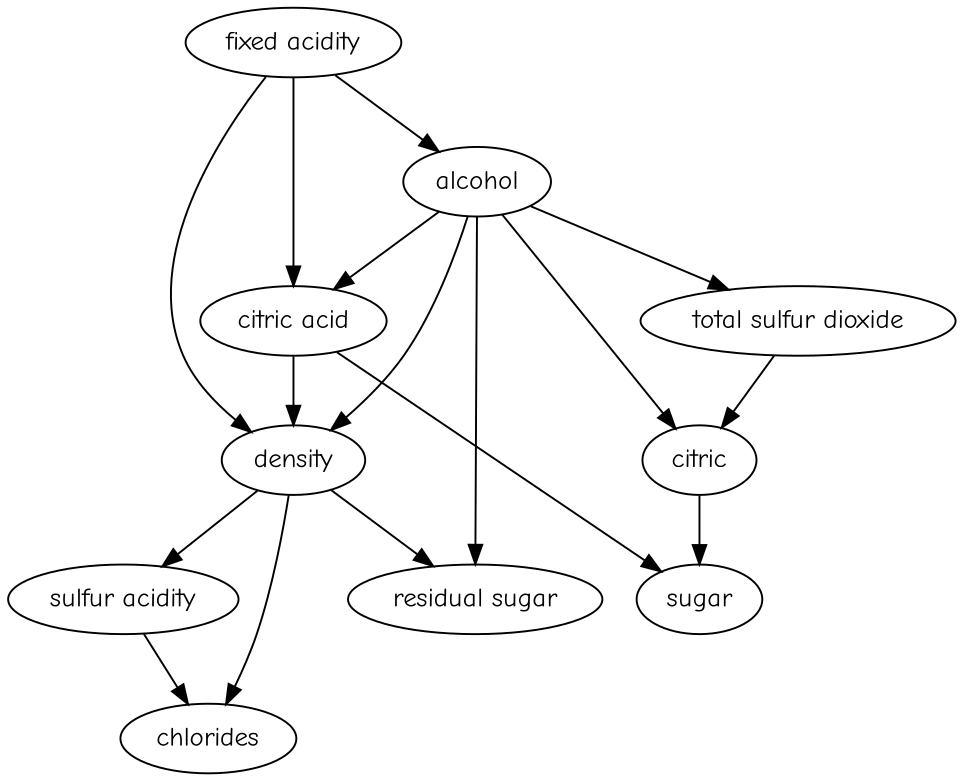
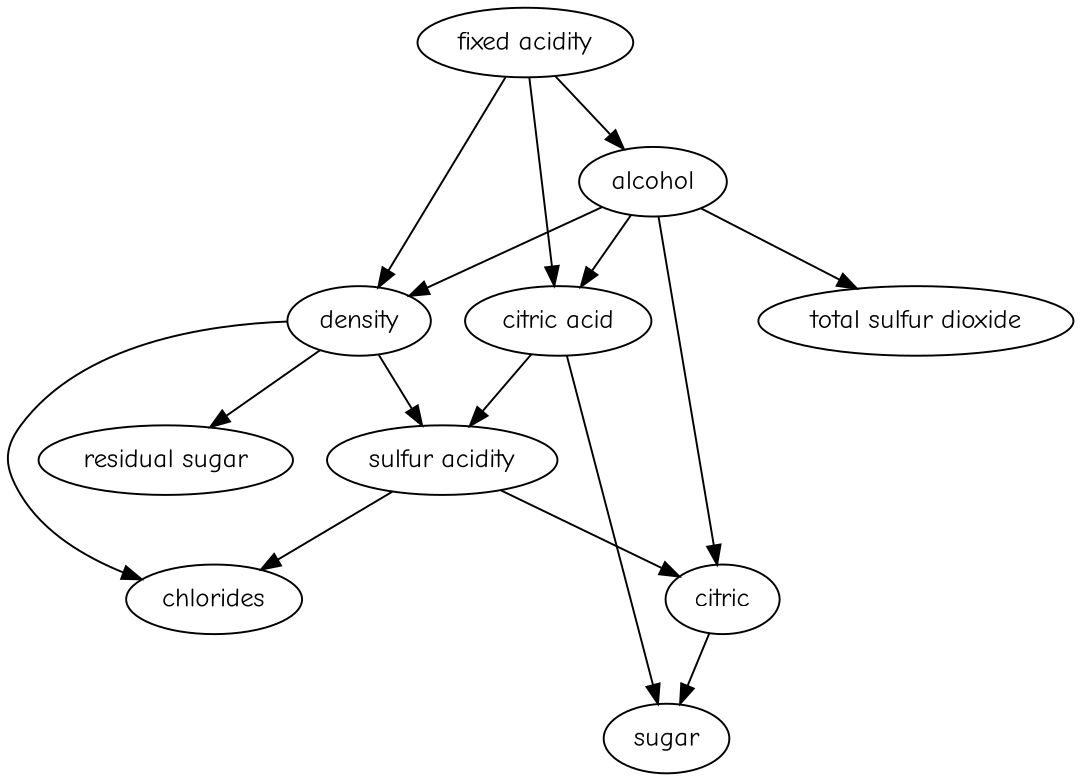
(293, 381) -> (507, 383)
(476, 381) -> none
(754, 384) -> (581, 529)
